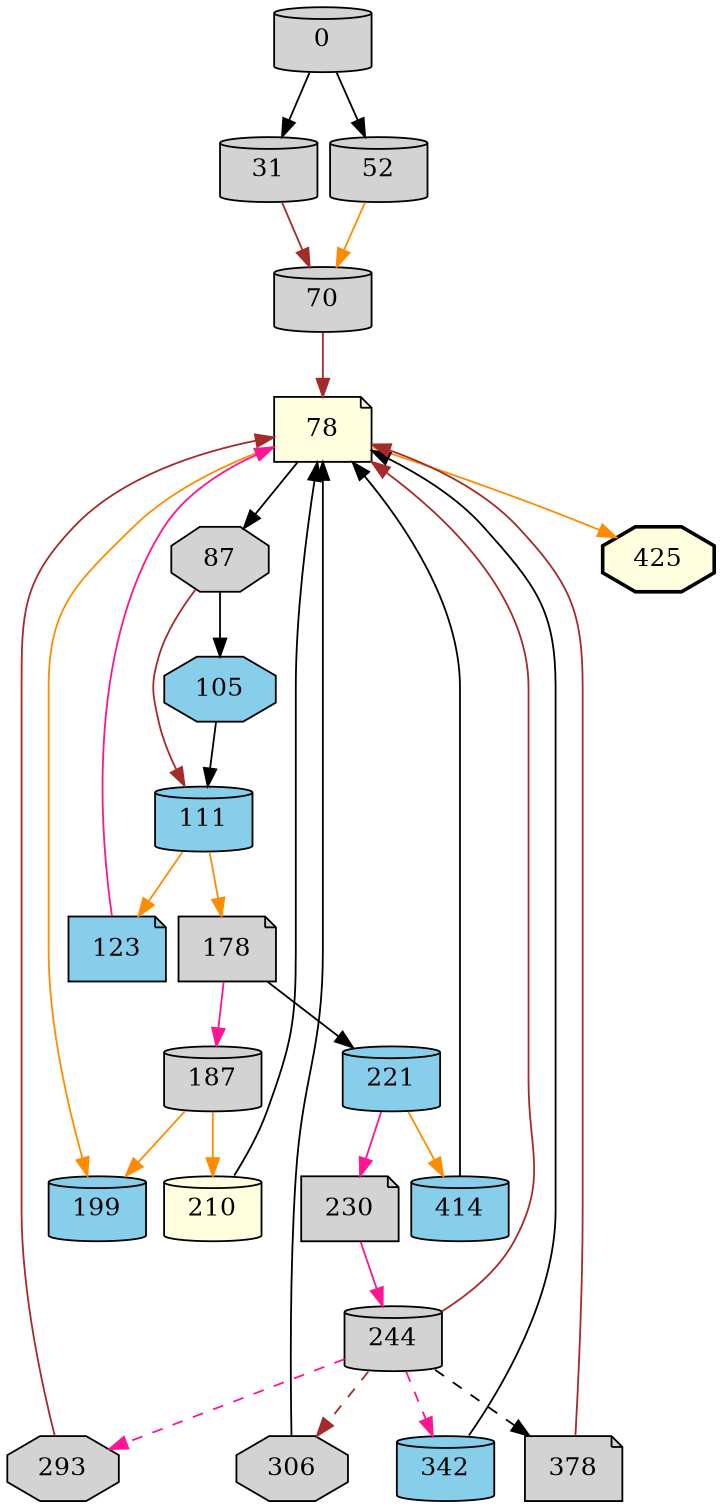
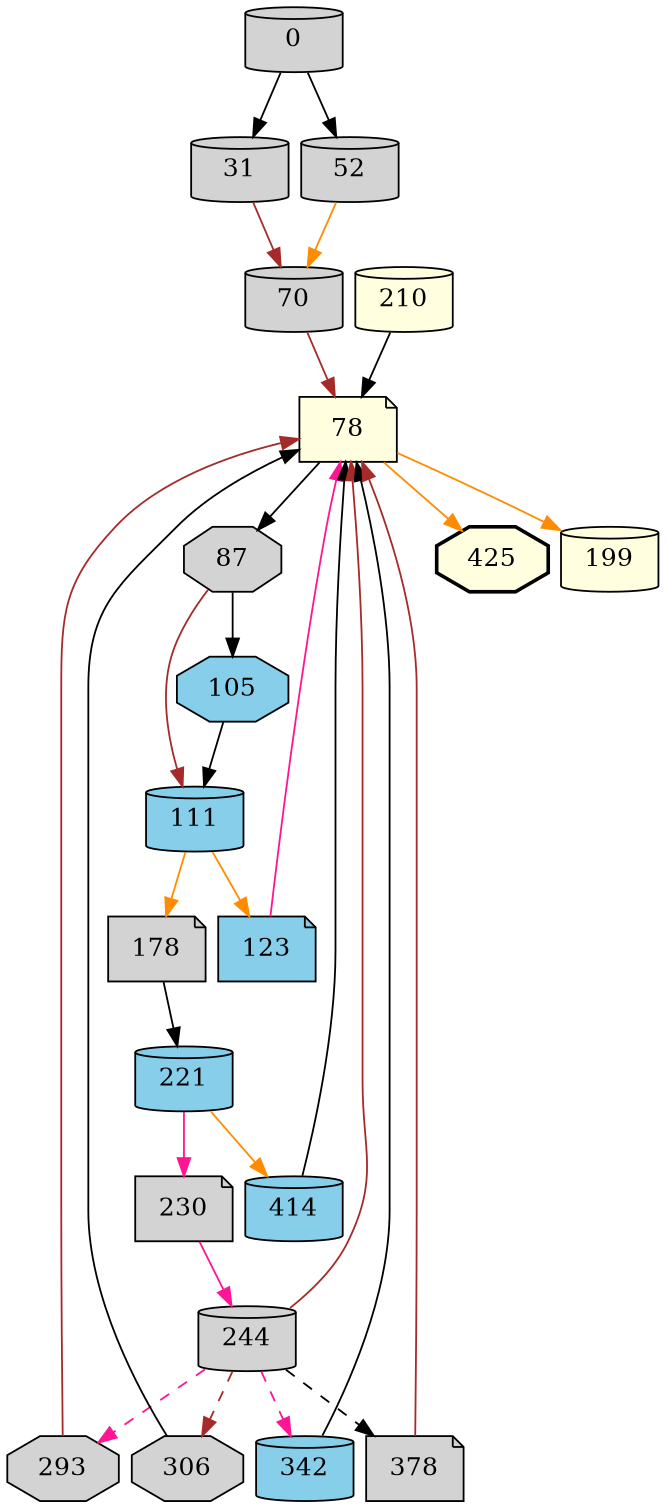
(213, 1079) -> none
(97, 1209) -> (610, 559)
